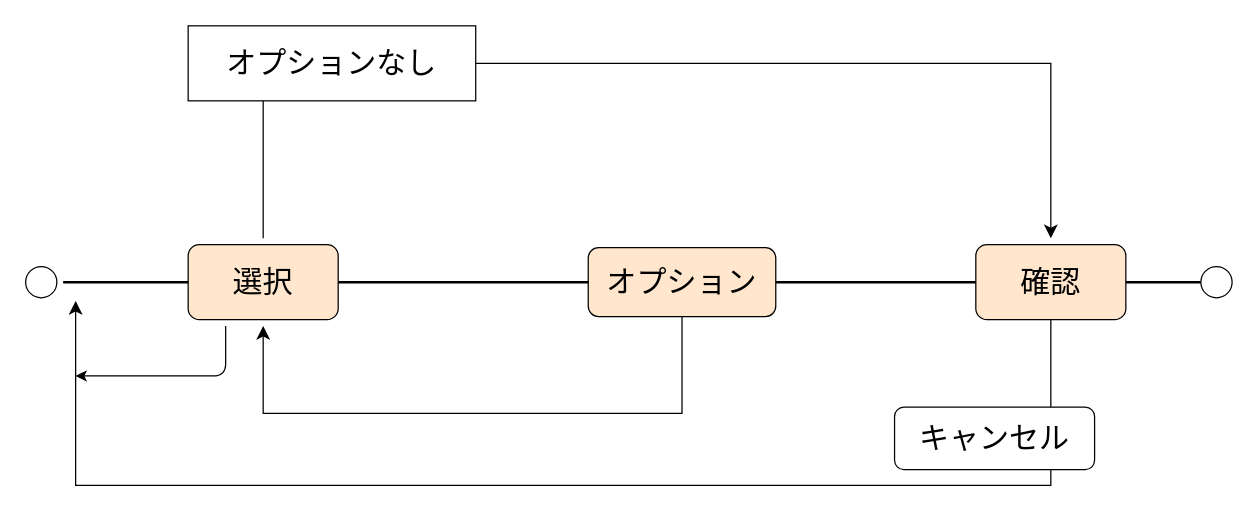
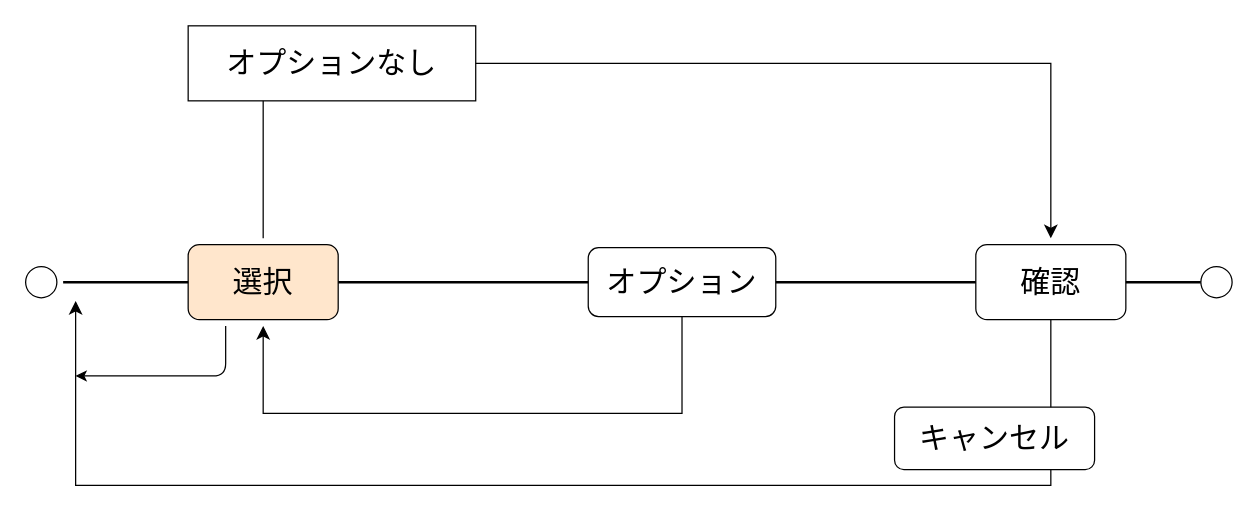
(682, 282) -> (682, 282)
(1051, 282) -> (1051, 282)
